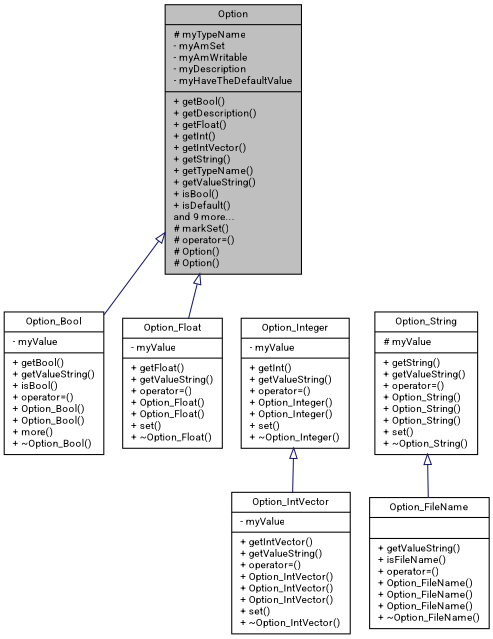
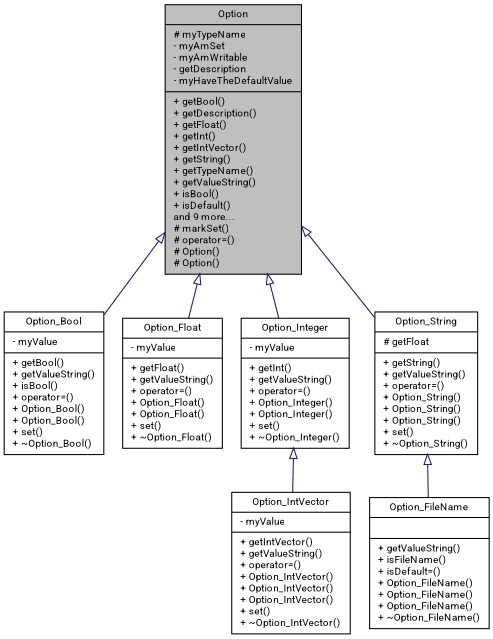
(210, 69) -> (210, 69)
none -> (341, 276)
none -> (274, 301)
(407, 342) -> (406, 342)
(34, 432) -> (28, 432)
(409, 571) -> (410, 571)
